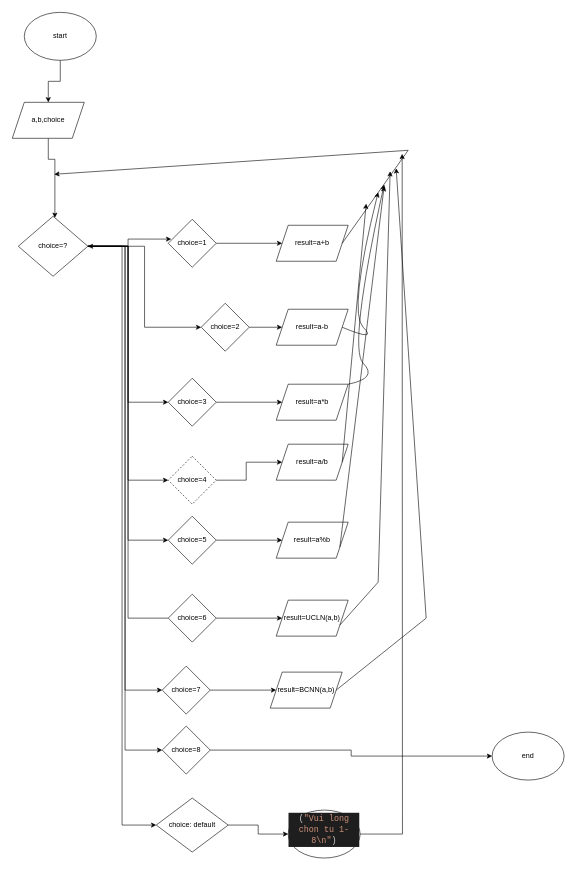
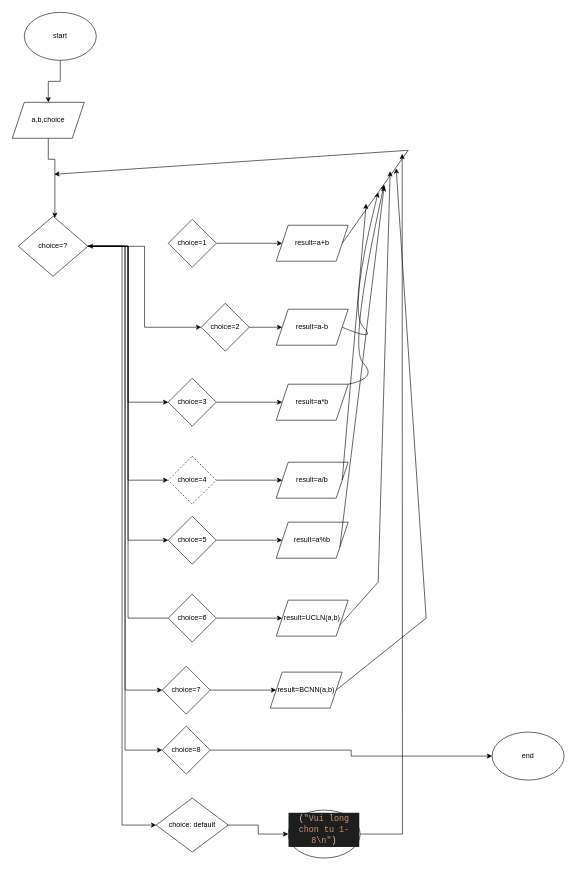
(128, 239) -> none
(312, 462) -> (312, 480)
